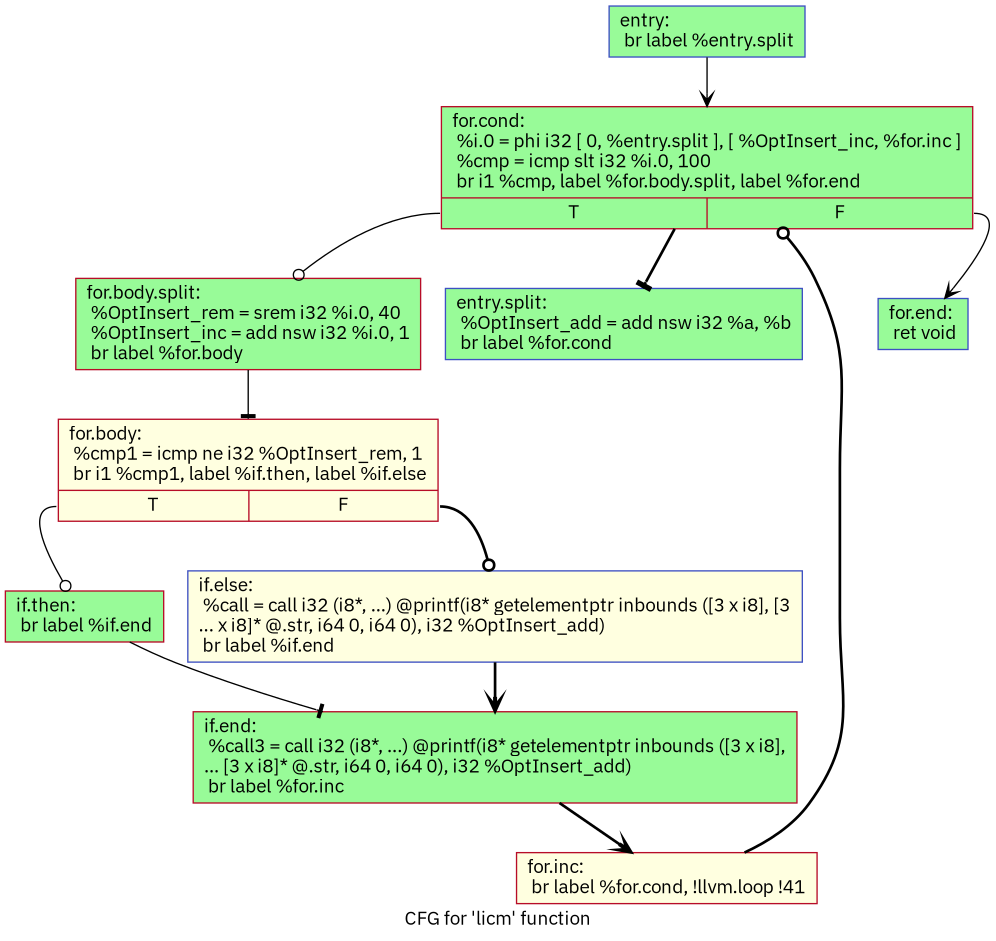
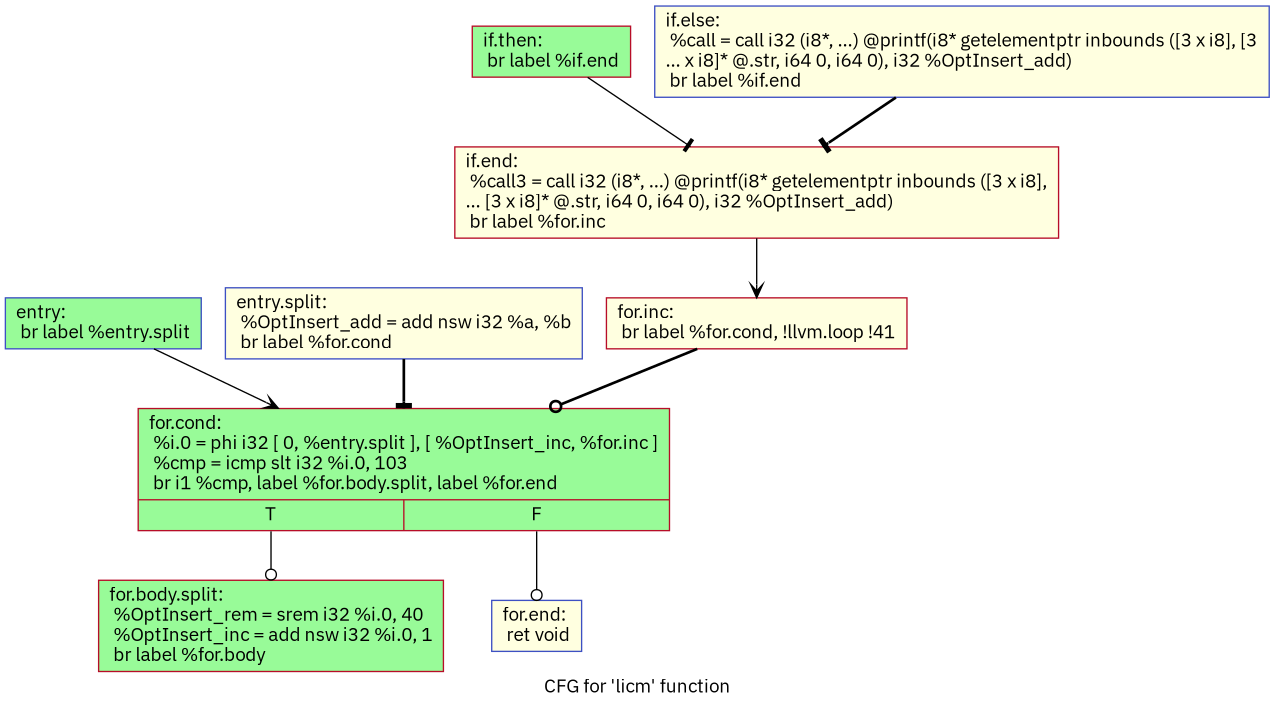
(582, 162) -> (278, 464)
(981, 249) -> (537, 560)
(660, 255) -> (404, 380)
(624, 324) -> (404, 323)
(923, 324) -> (537, 626)
(248, 470) -> none
(495, 680) -> (862, 120)
(495, 757) -> (757, 193)
(590, 824) -> (757, 261)
